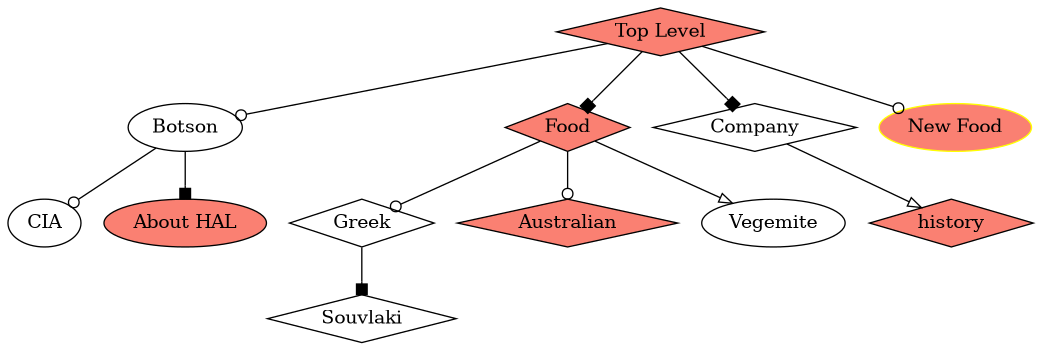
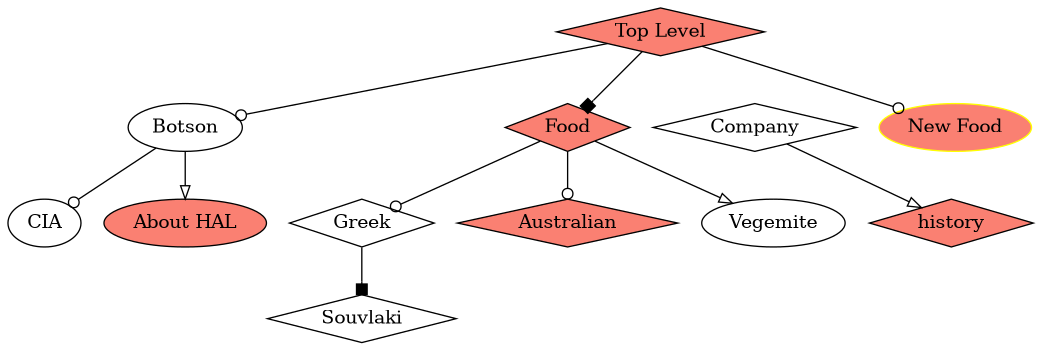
(703, 75) -> none
(185, 169) -> (185, 169)
